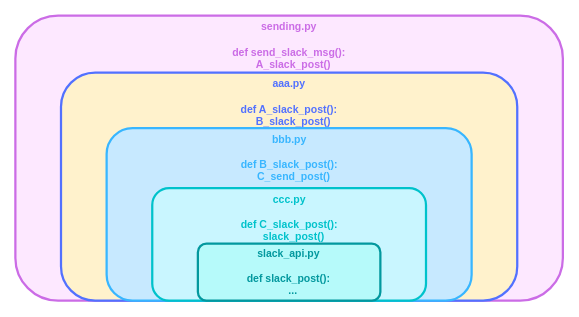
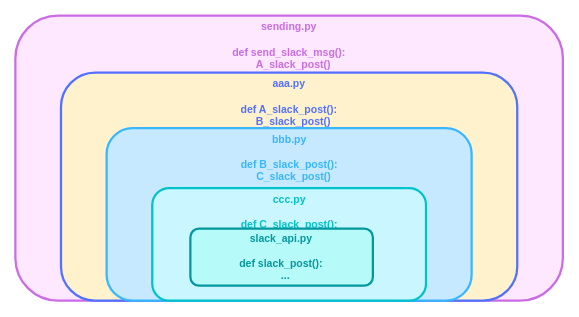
(290, 149) -> (290, 149)
(289, 272) -> (282, 257)
